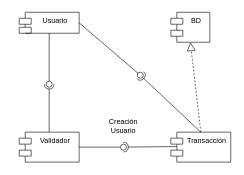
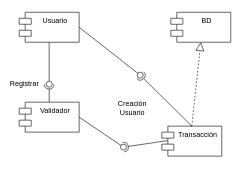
(49, 23) -> (49, 27)
(190, 27) -> (201, 27)
none -> (24, 84)
(123, 126) -> (132, 108)
(49, 147) -> (49, 117)
(201, 147) -> (192, 141)
